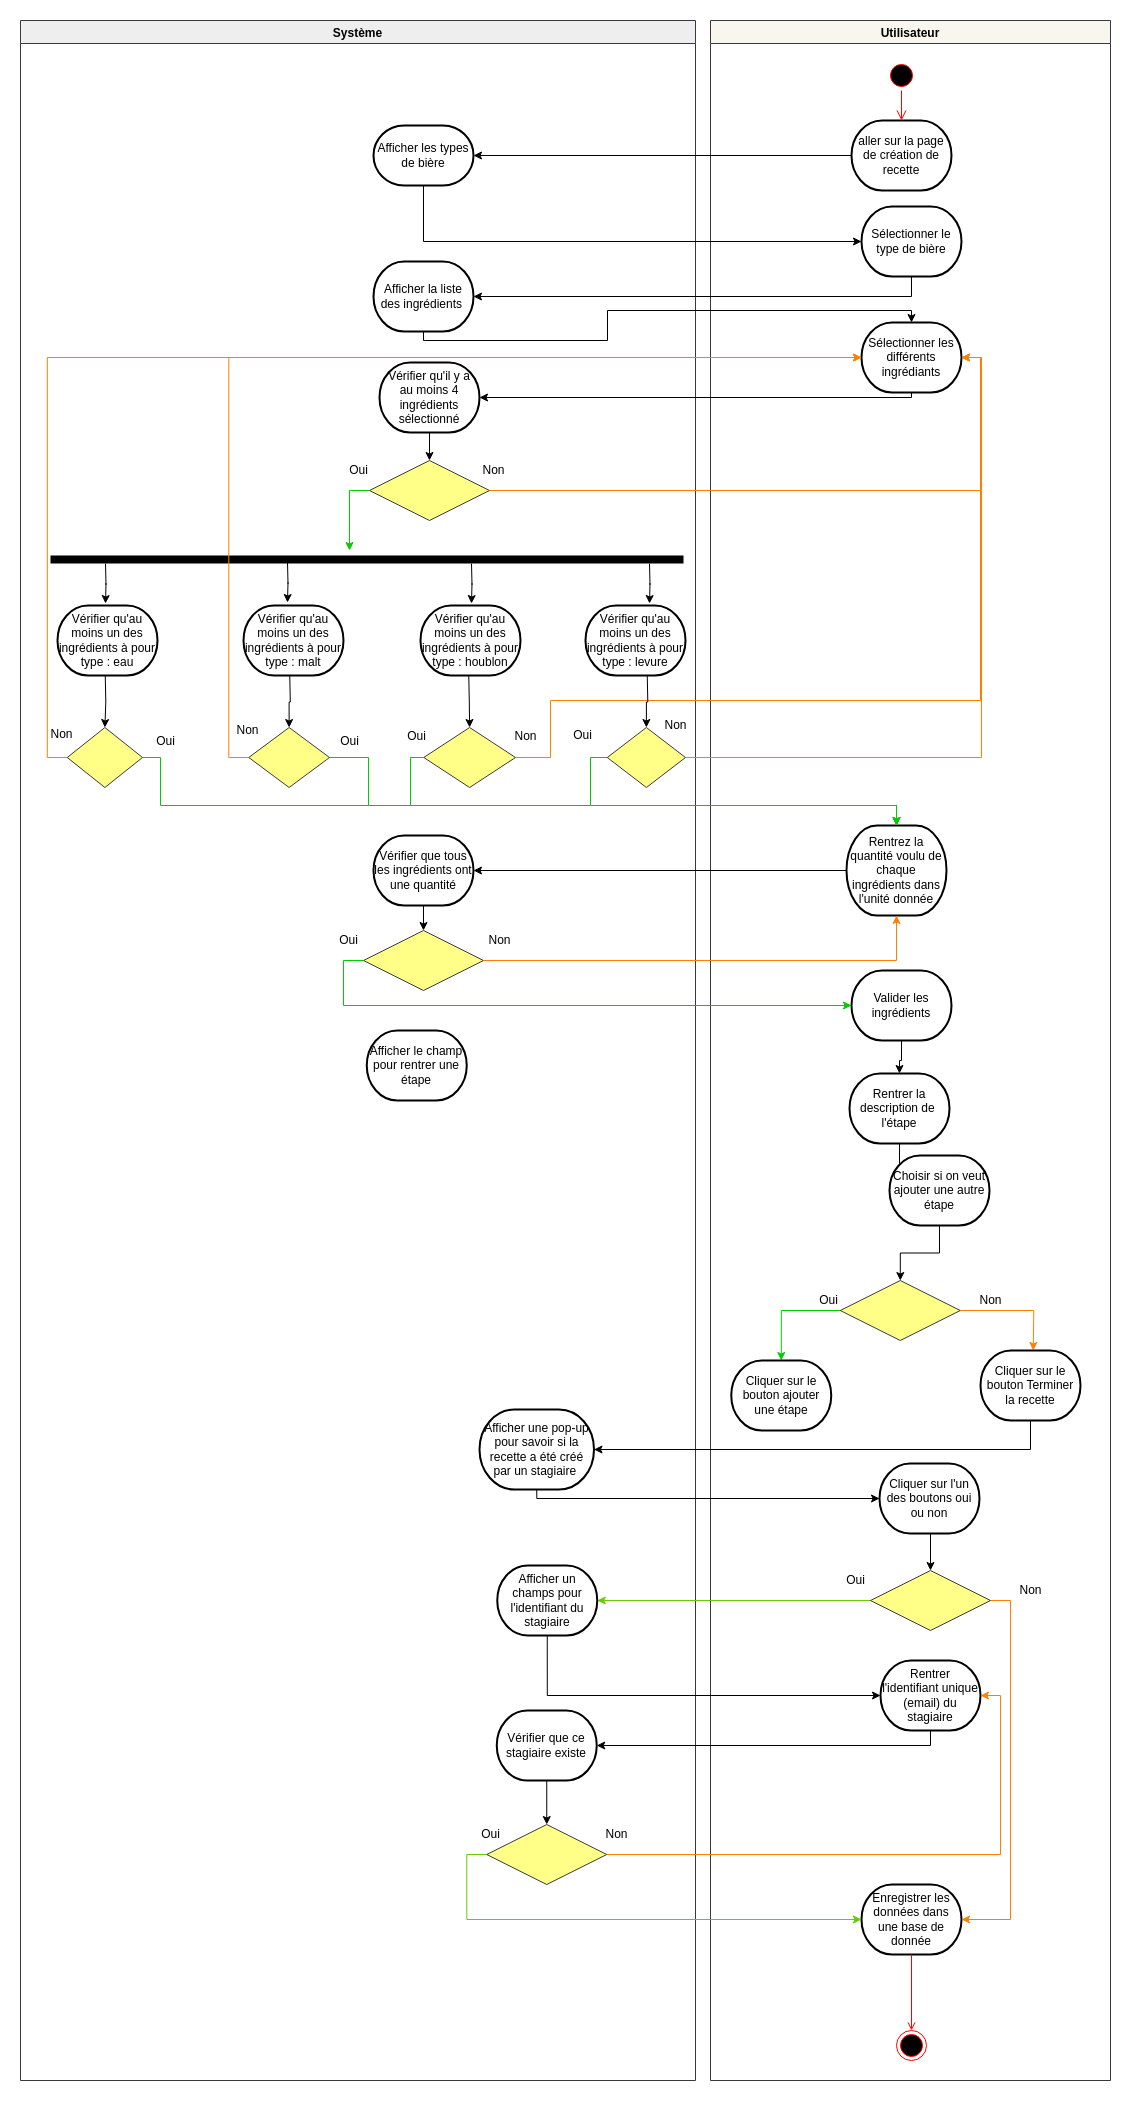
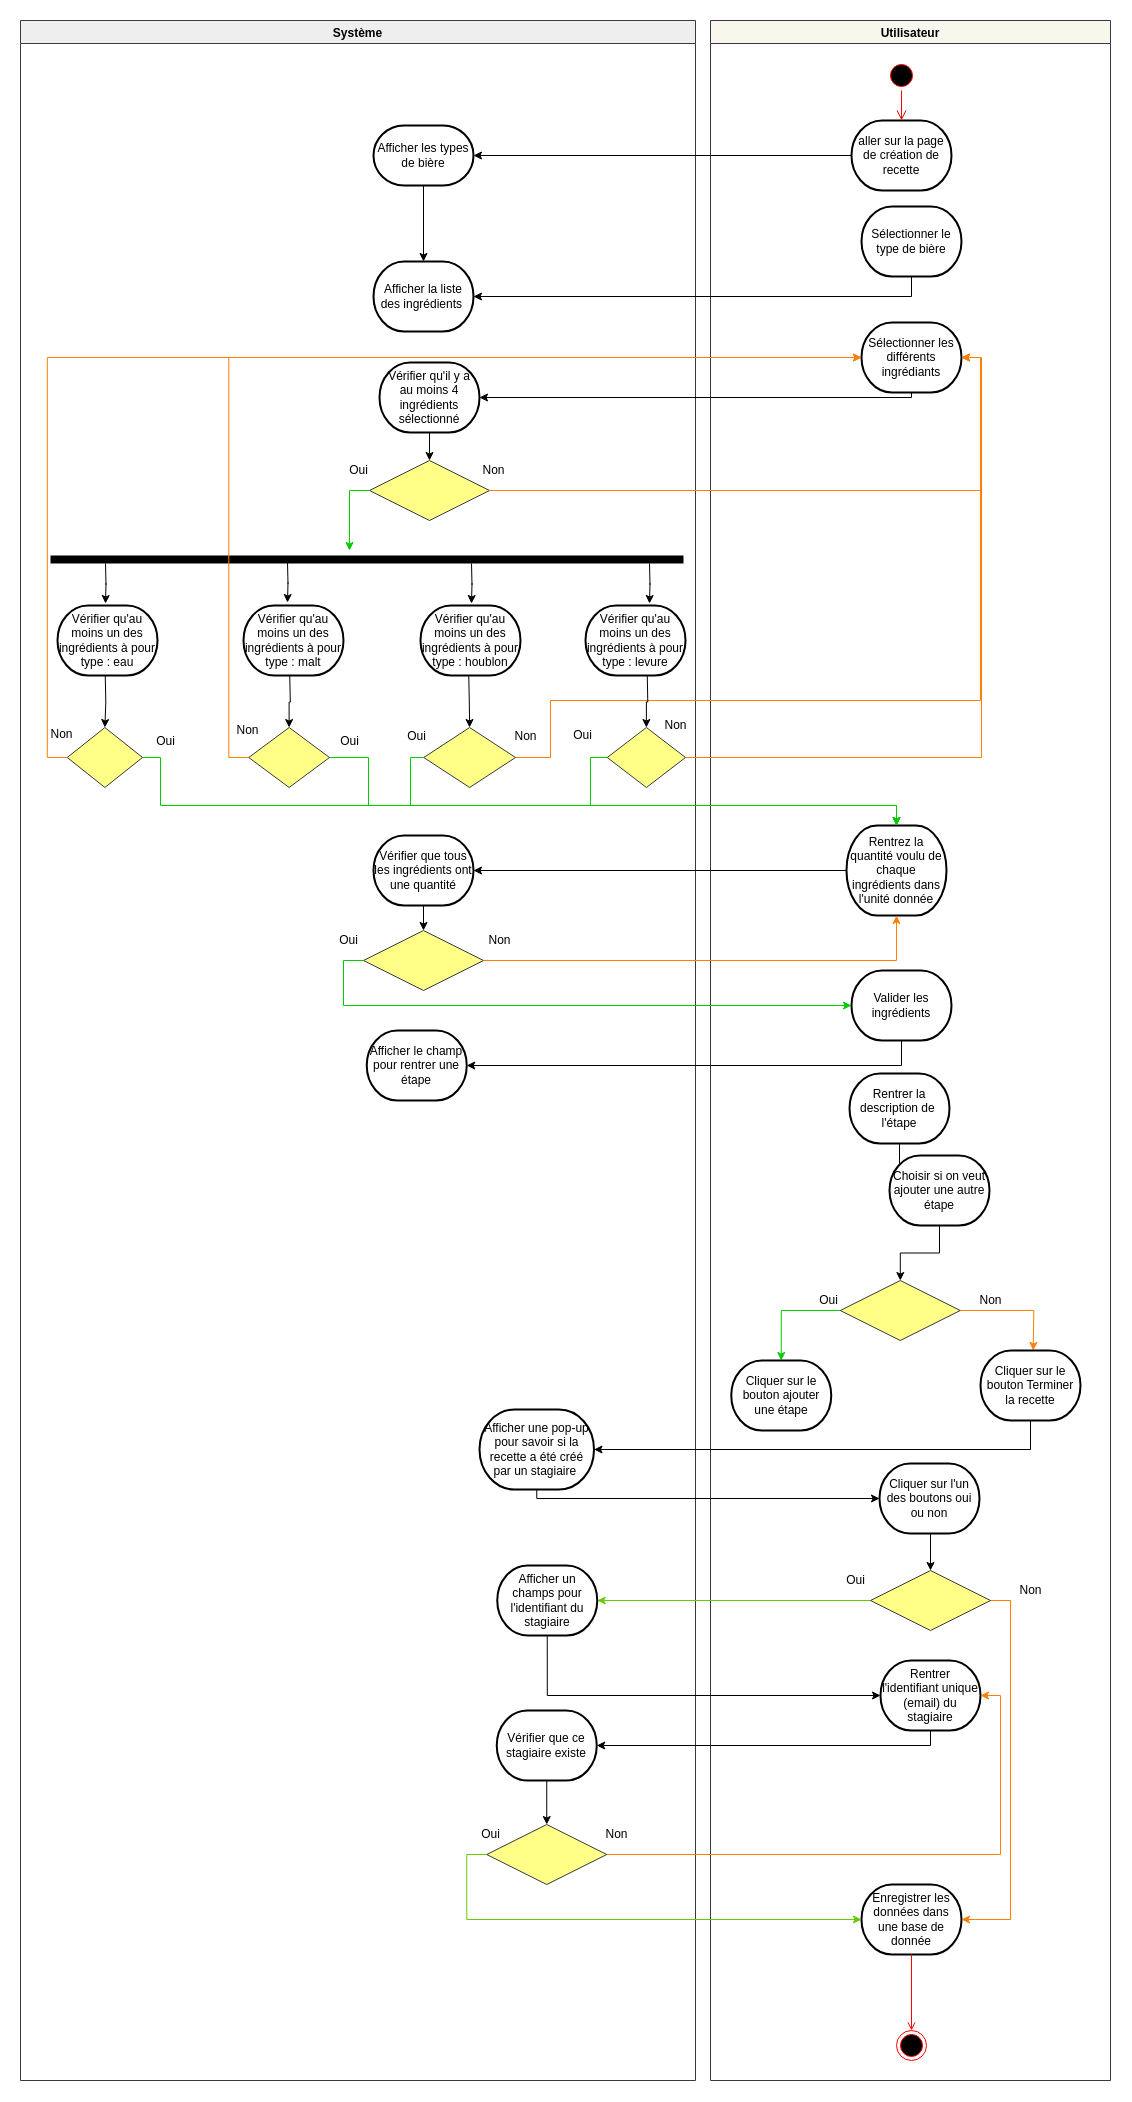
(638, 242) -> (424, 247)
(651, 311) -> none
(900, 1061) -> (691, 1066)
